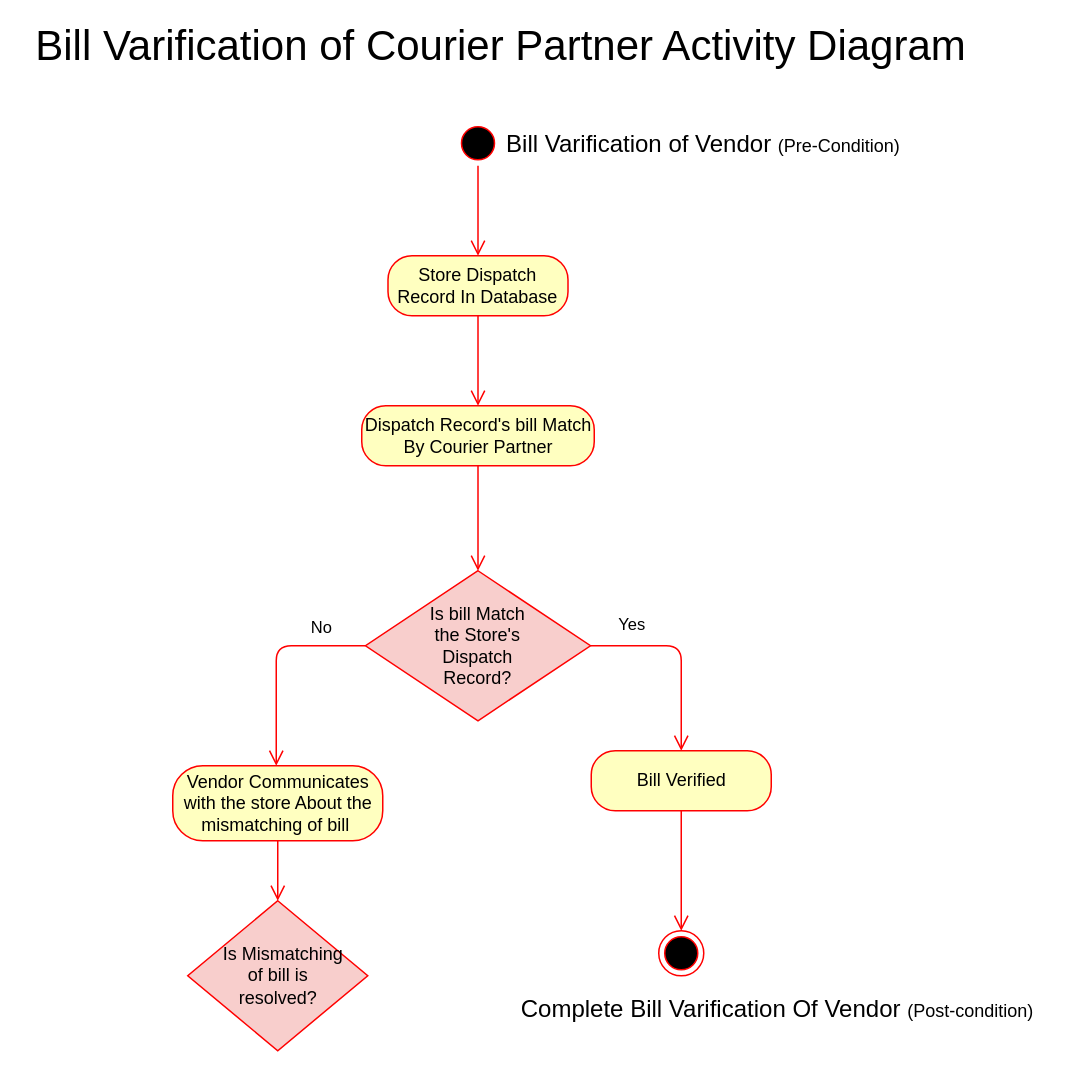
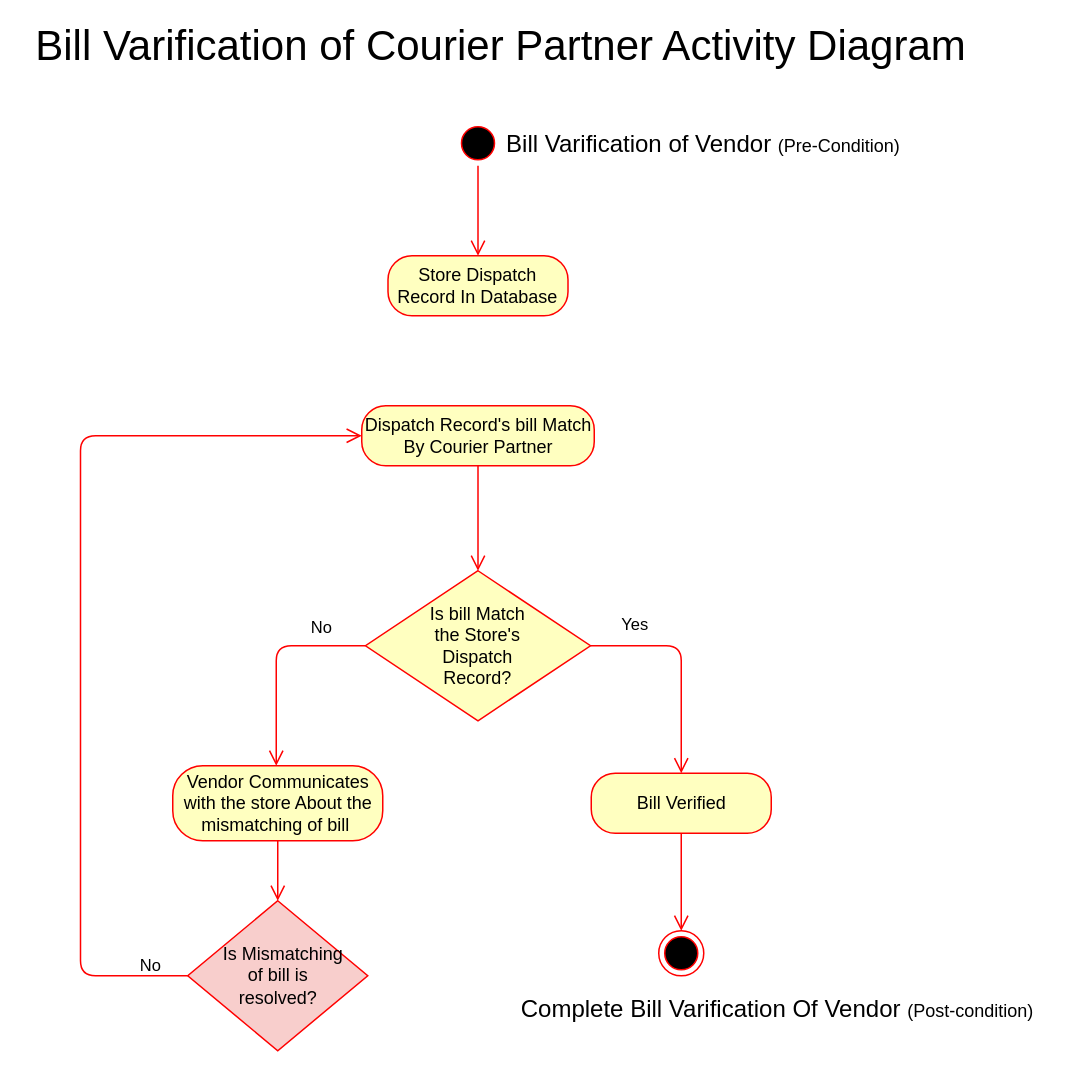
(478, 359) -> none
none -> (80, 621)
(478, 646) -> (478, 646)
(681, 781) -> (681, 803)
